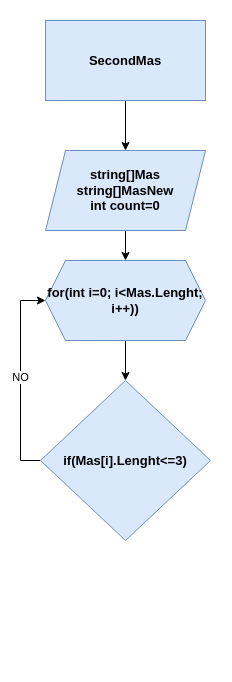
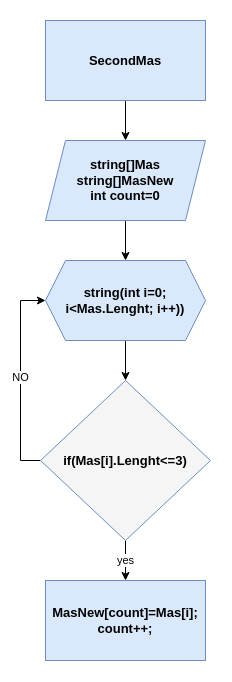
(126, 191) -> (126, 181)
(126, 301) -> (126, 301)
(126, 461) -> (126, 461)
none -> (126, 557)
none -> (126, 621)
